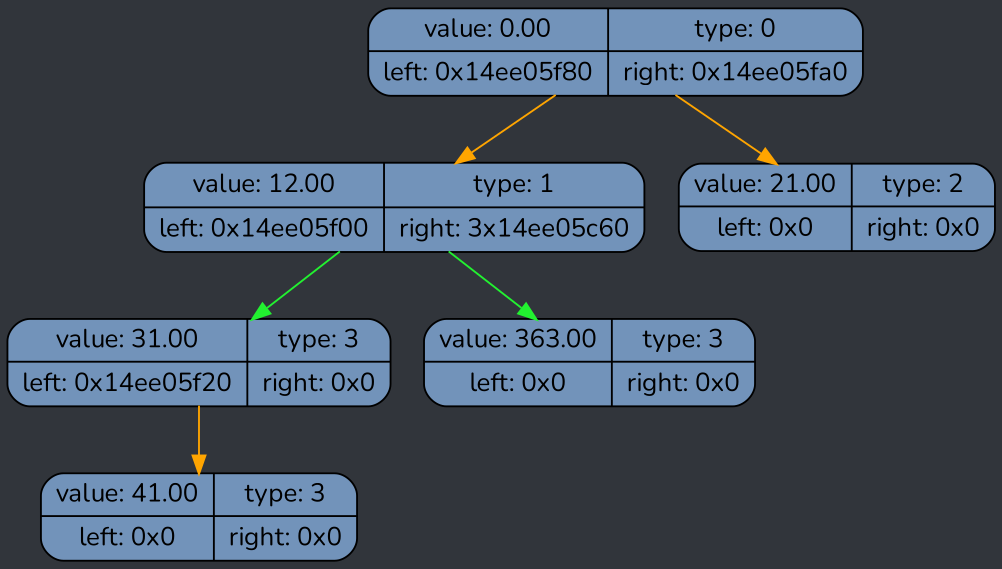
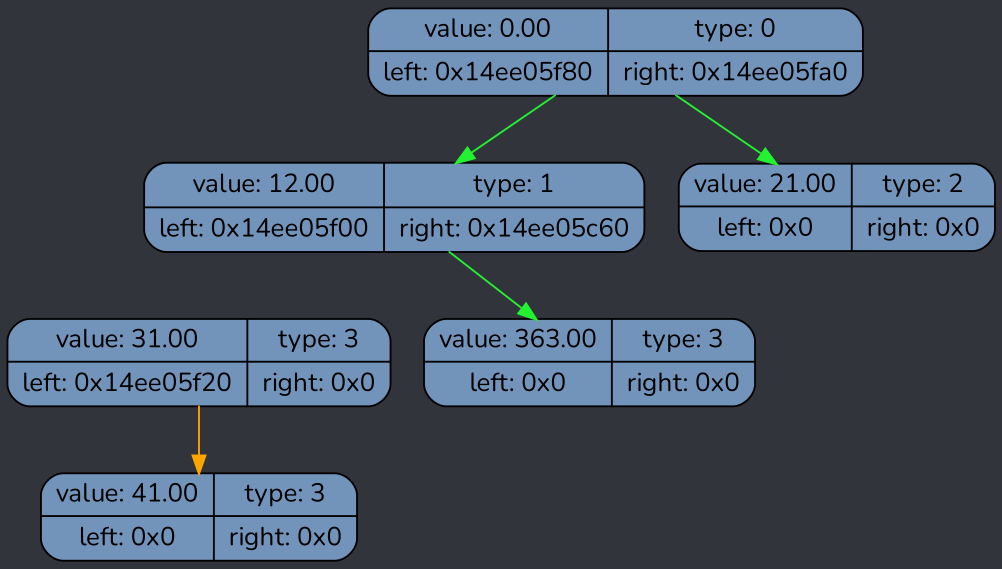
(514, 124) -> (514, 124)
(718, 124) -> (718, 124)
(514, 229) -> (514, 229)
(303, 280) -> none
